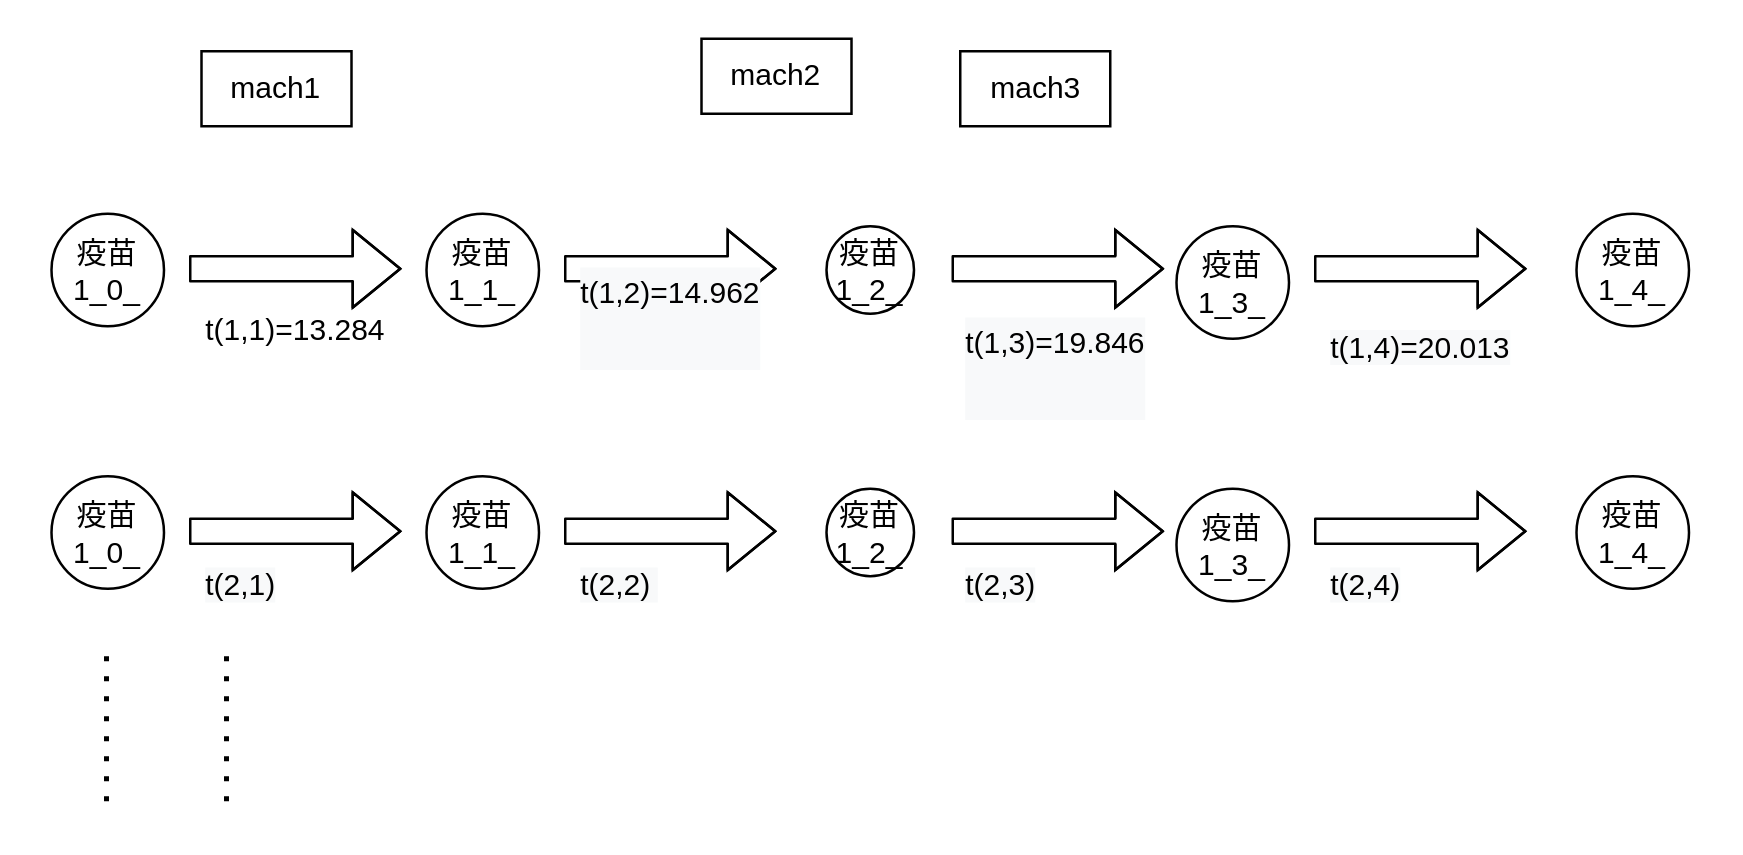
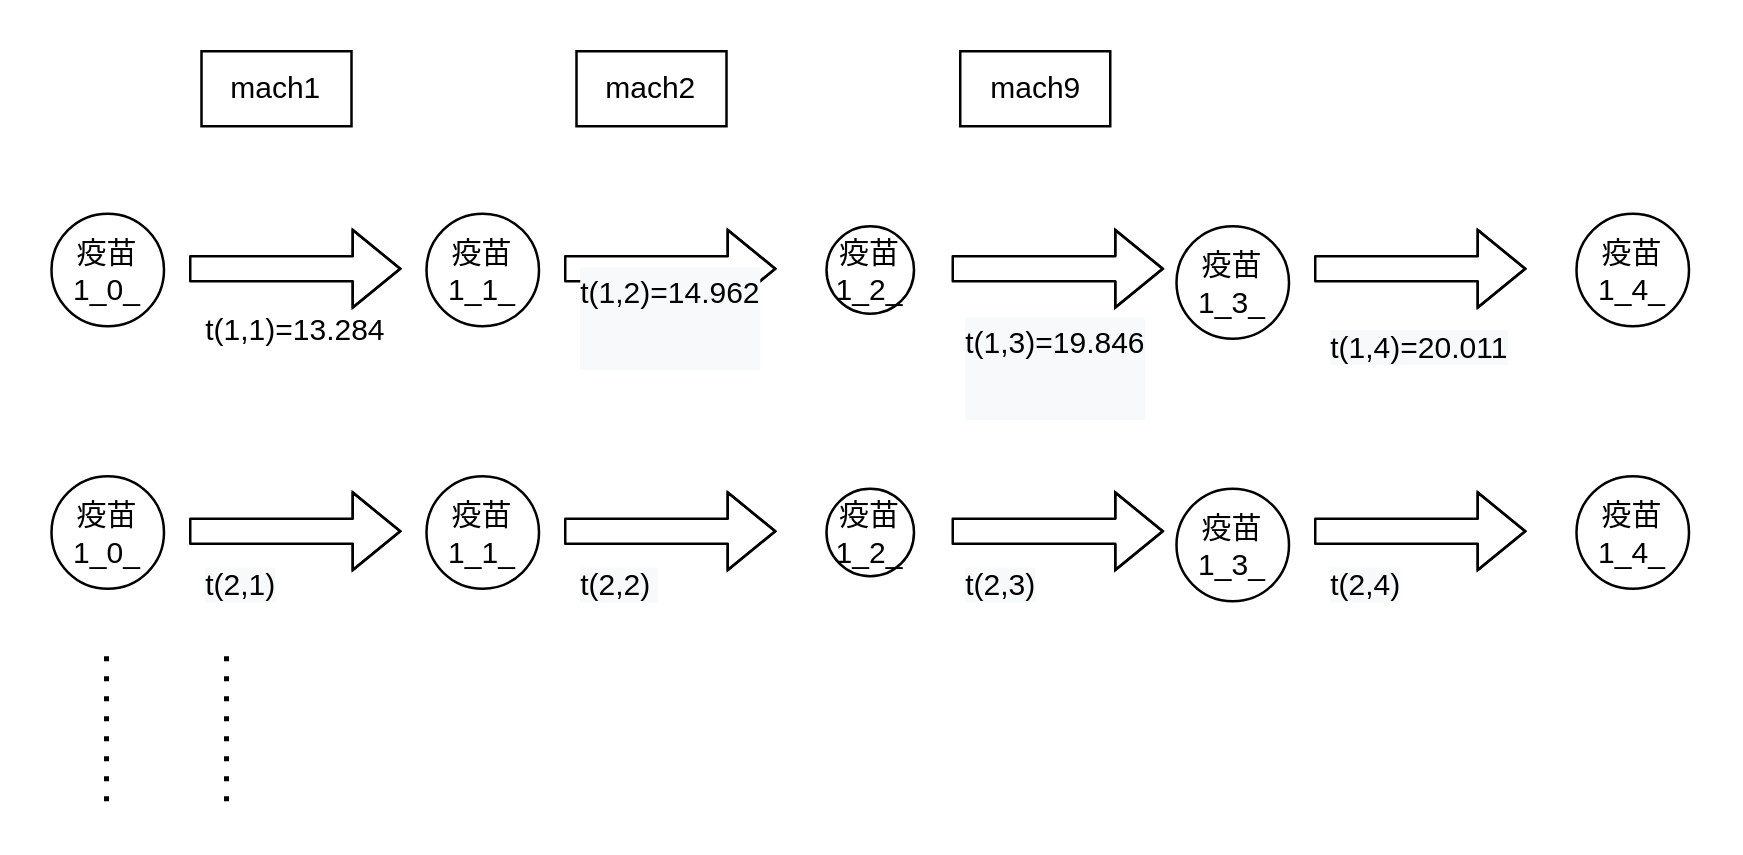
(776, 76) -> (651, 89)
(1036, 89) -> (1036, 89)
(1429, 367) -> (1429, 367)
